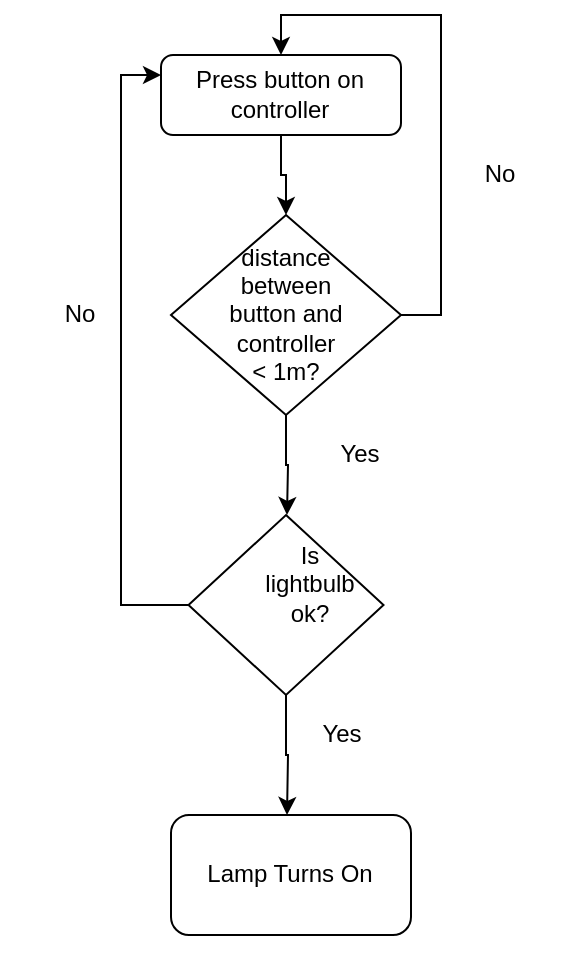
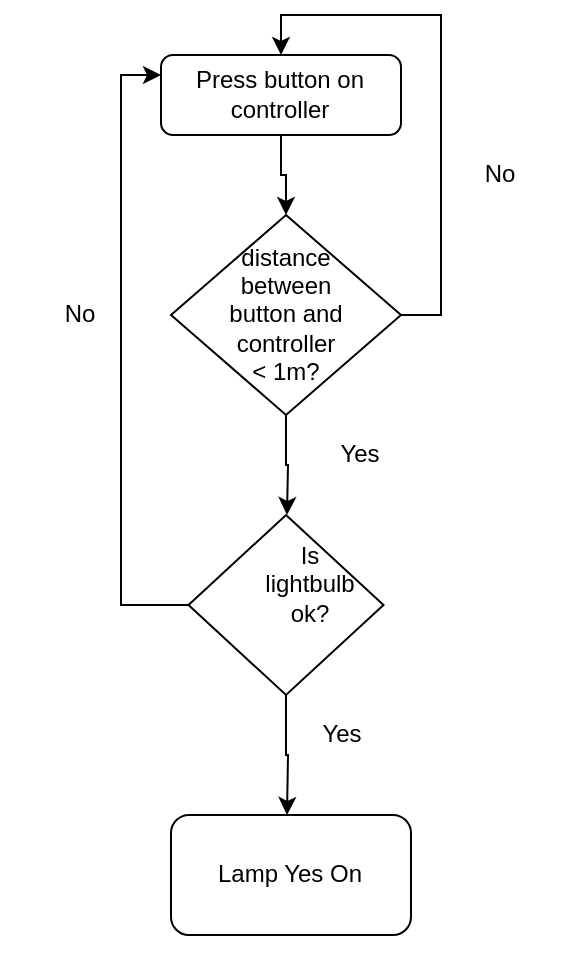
(291, 875) -> (291, 875)
